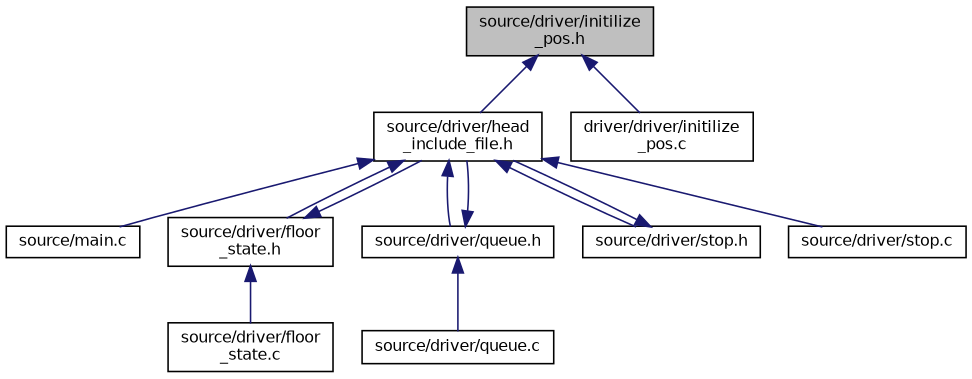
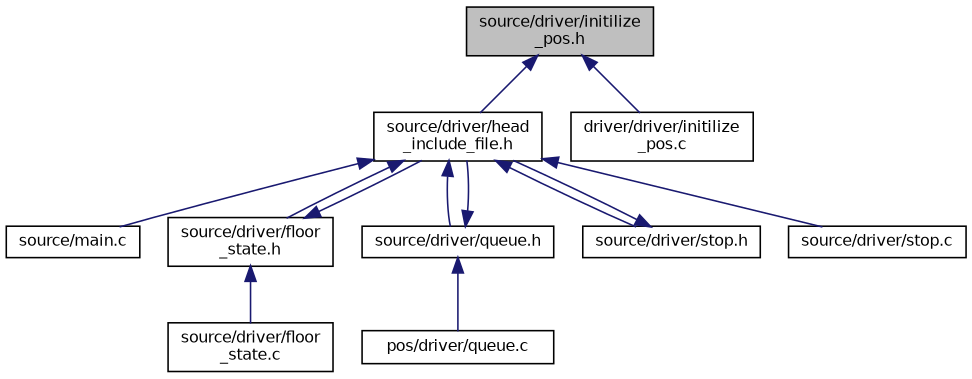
(458, 347) -> (458, 347)
